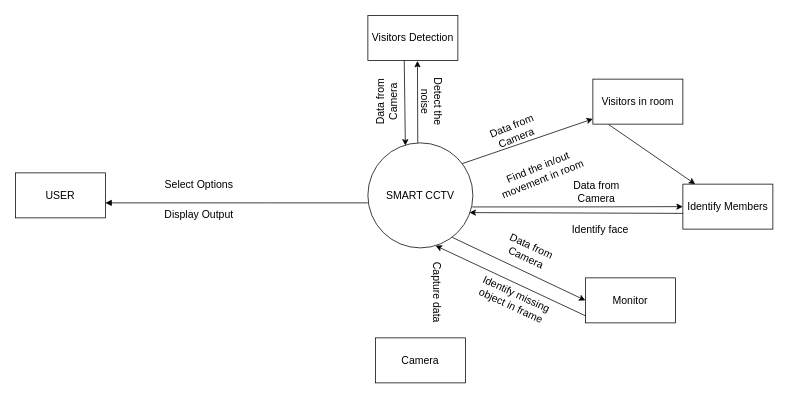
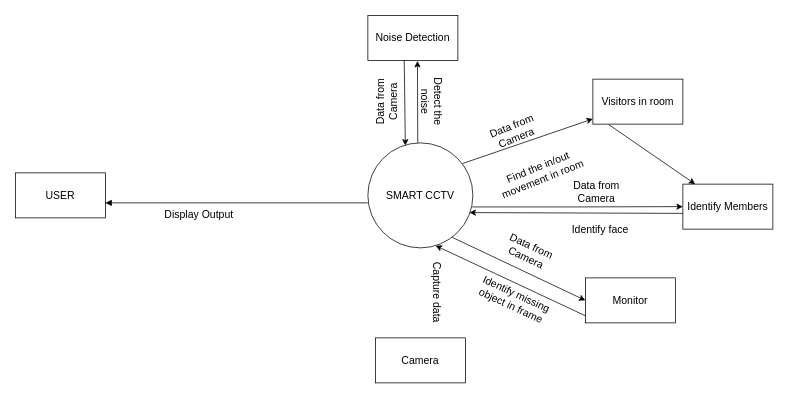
(413, 38) -> (413, 38)
(199, 184) -> none
